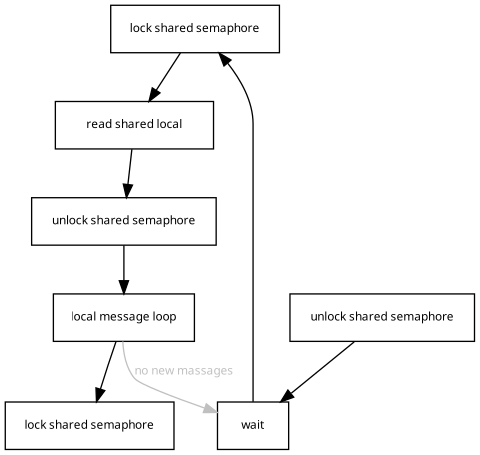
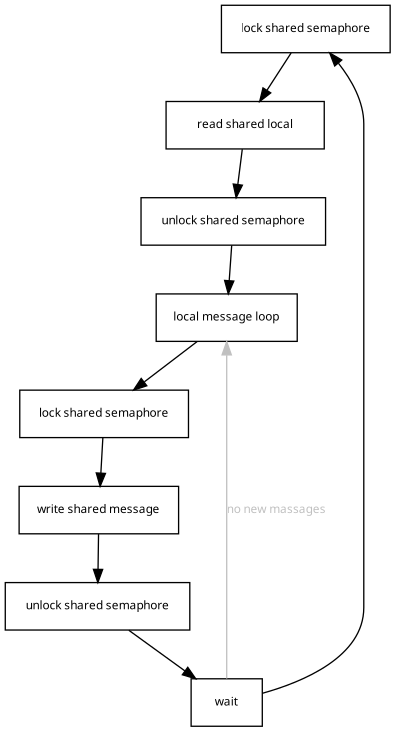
(151, 387) -> (227, 517)
none -> (99, 510)
